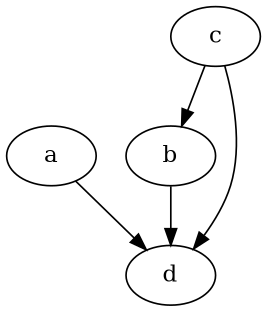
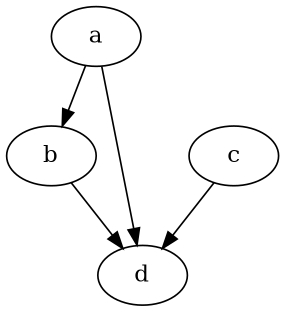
(196, 88) -> (77, 88)
